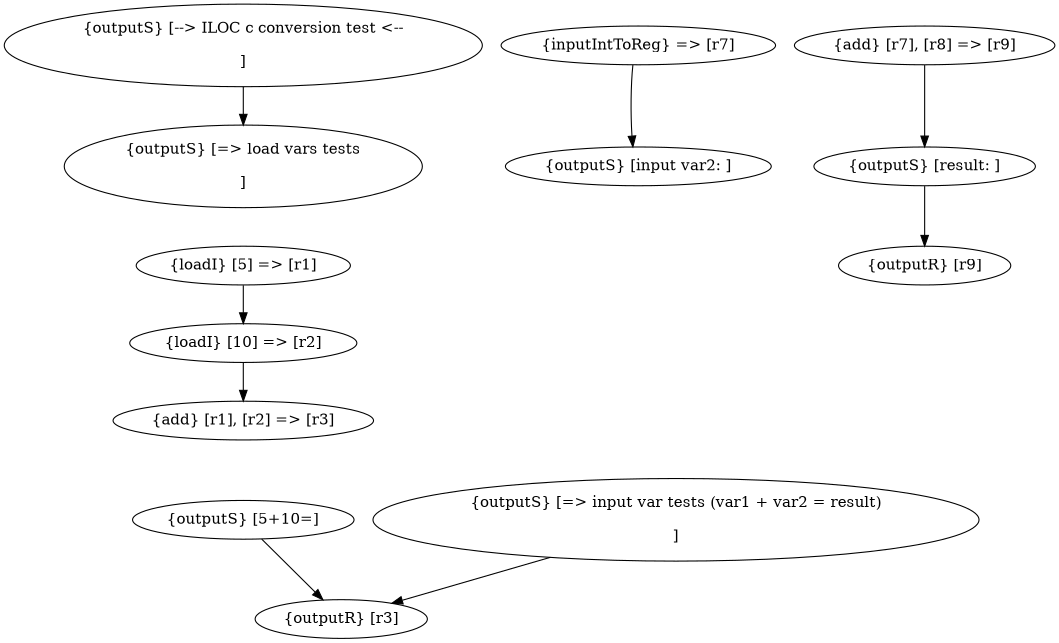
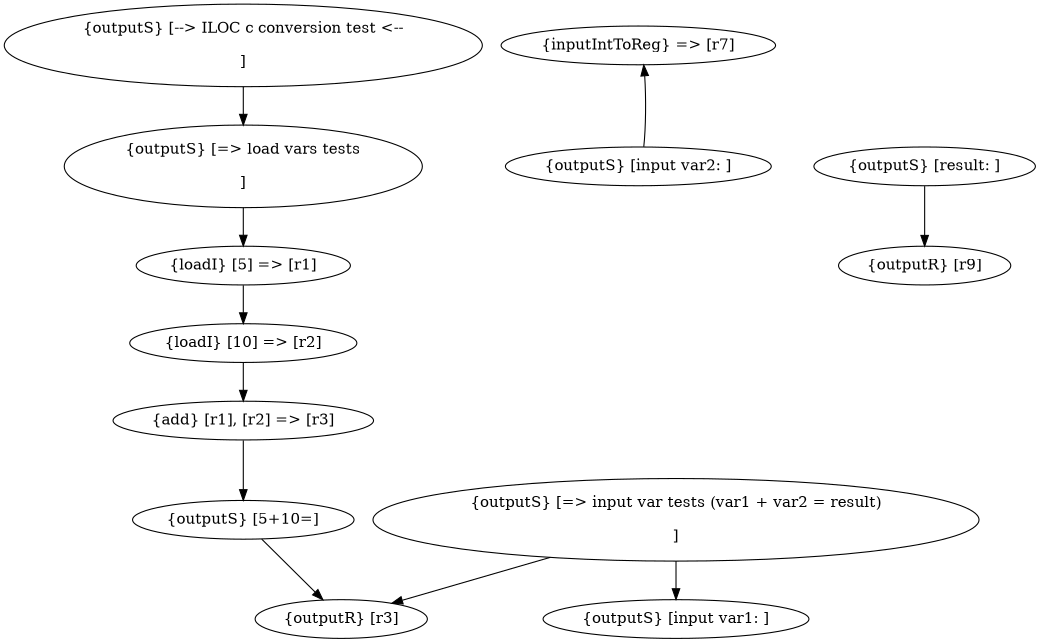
(925, 45) -> none
(631, 101) -> (646, 111)
none -> (243, 221)
none -> (243, 465)
none -> (676, 619)
